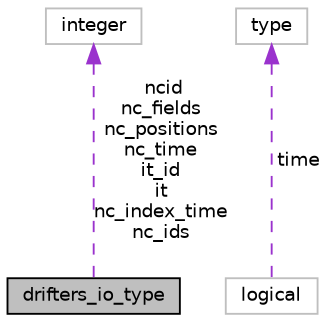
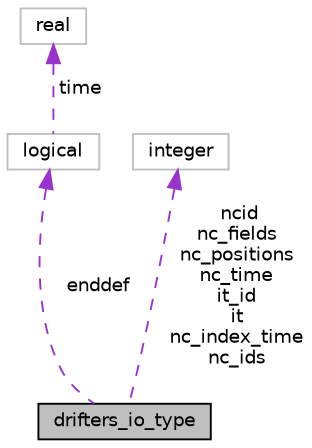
(272, 26) -> (53, 26)
none -> (42, 304)
